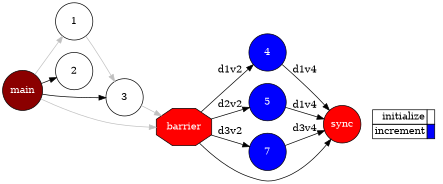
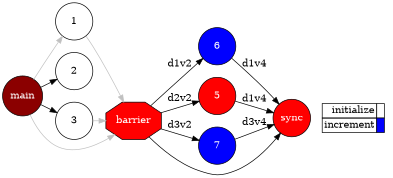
(268, 52) -> (217, 46)
(99, 56) -> (104, 65)
(268, 102) -> (217, 96)
